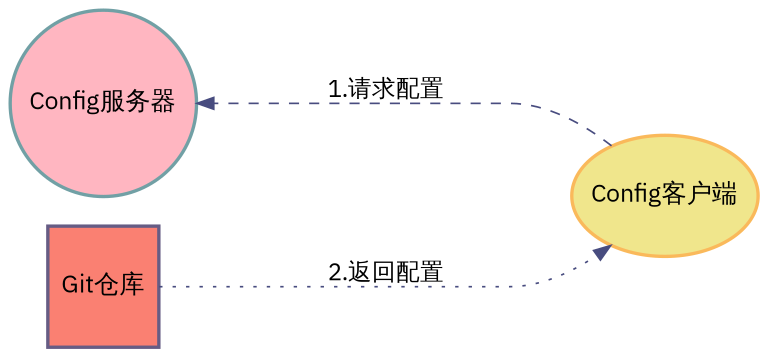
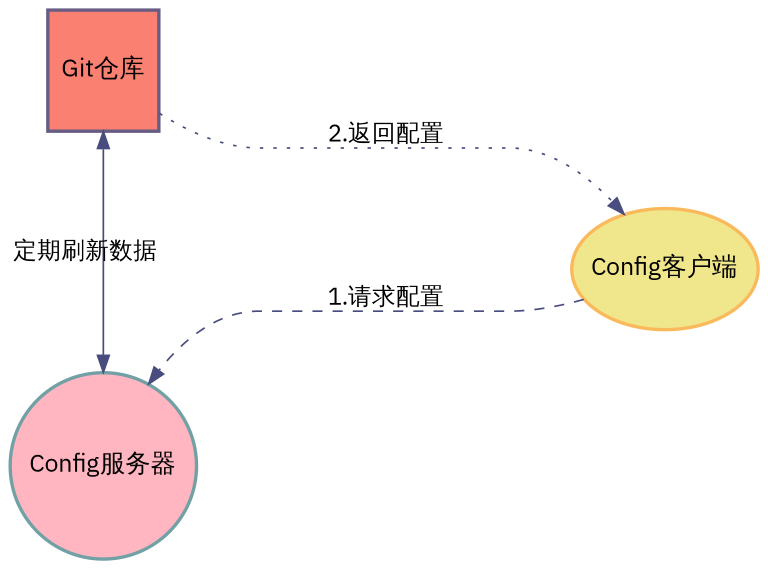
none -> (103, 252)
